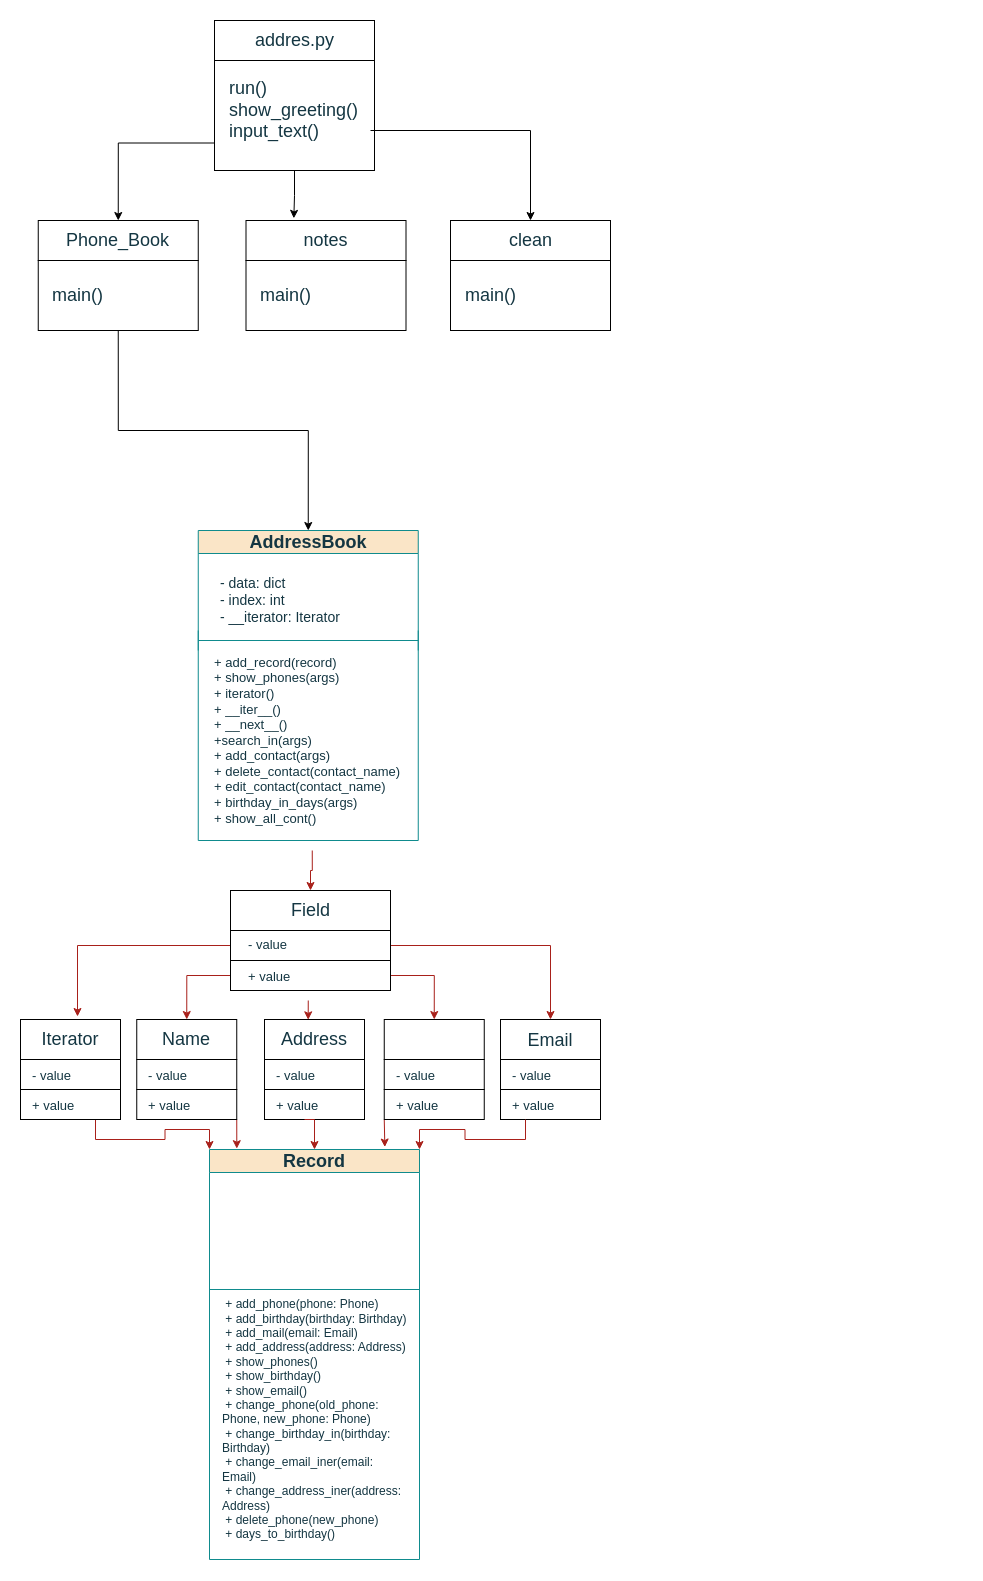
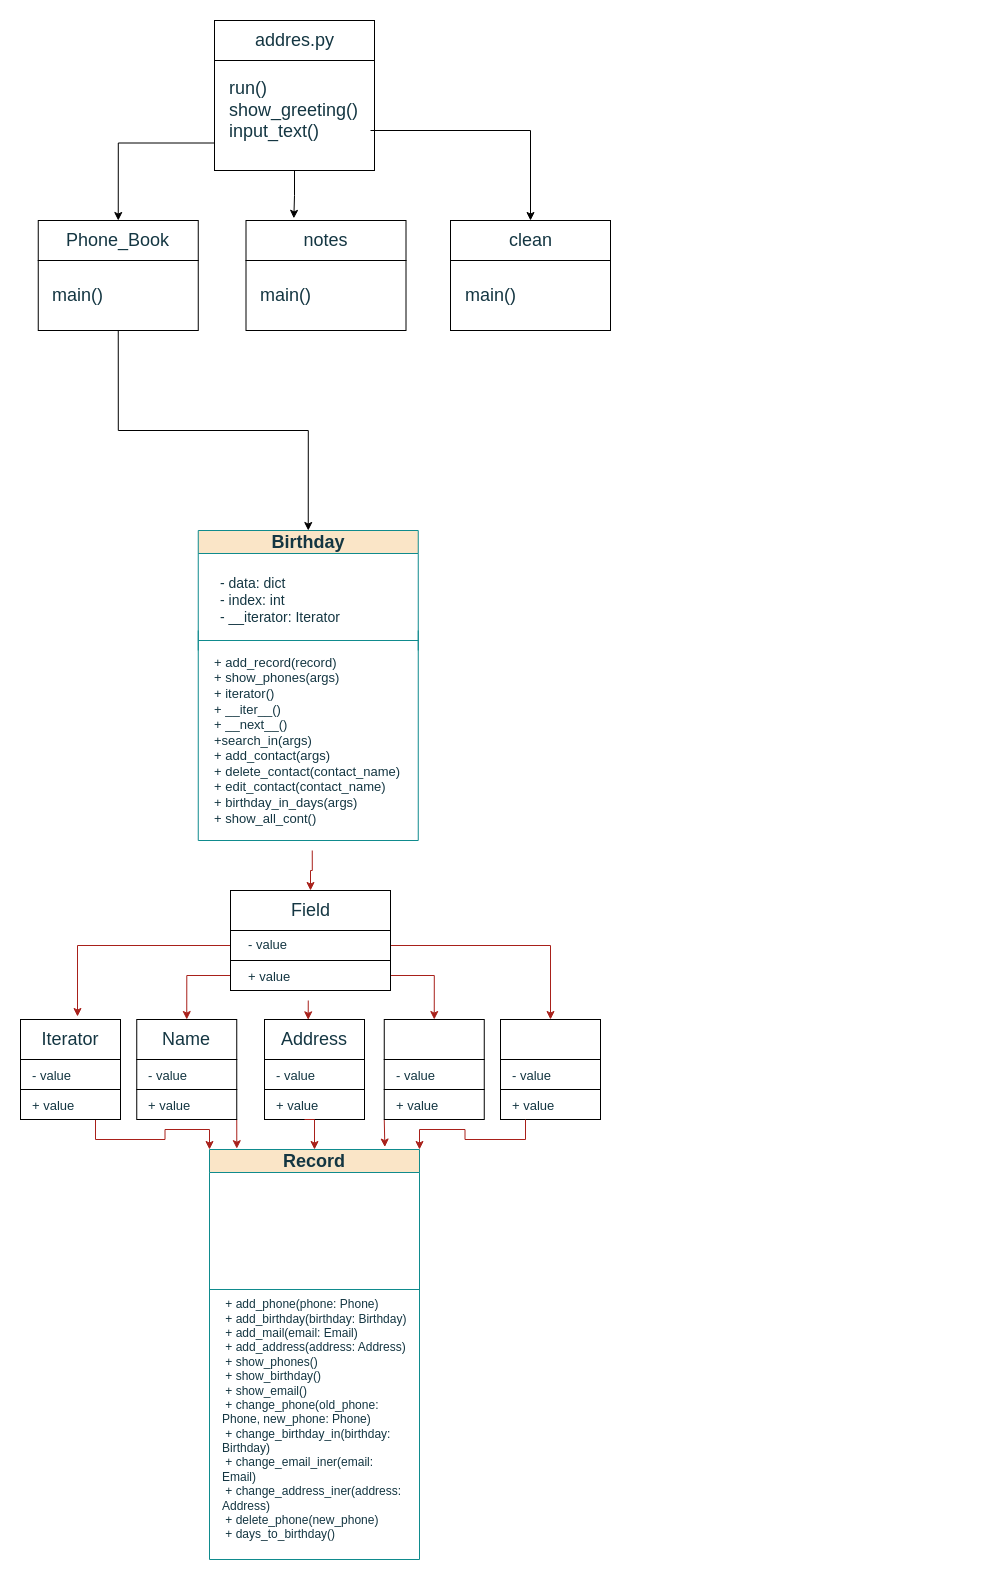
(309, 543) -> (309, 543)
(551, 1041) -> none
